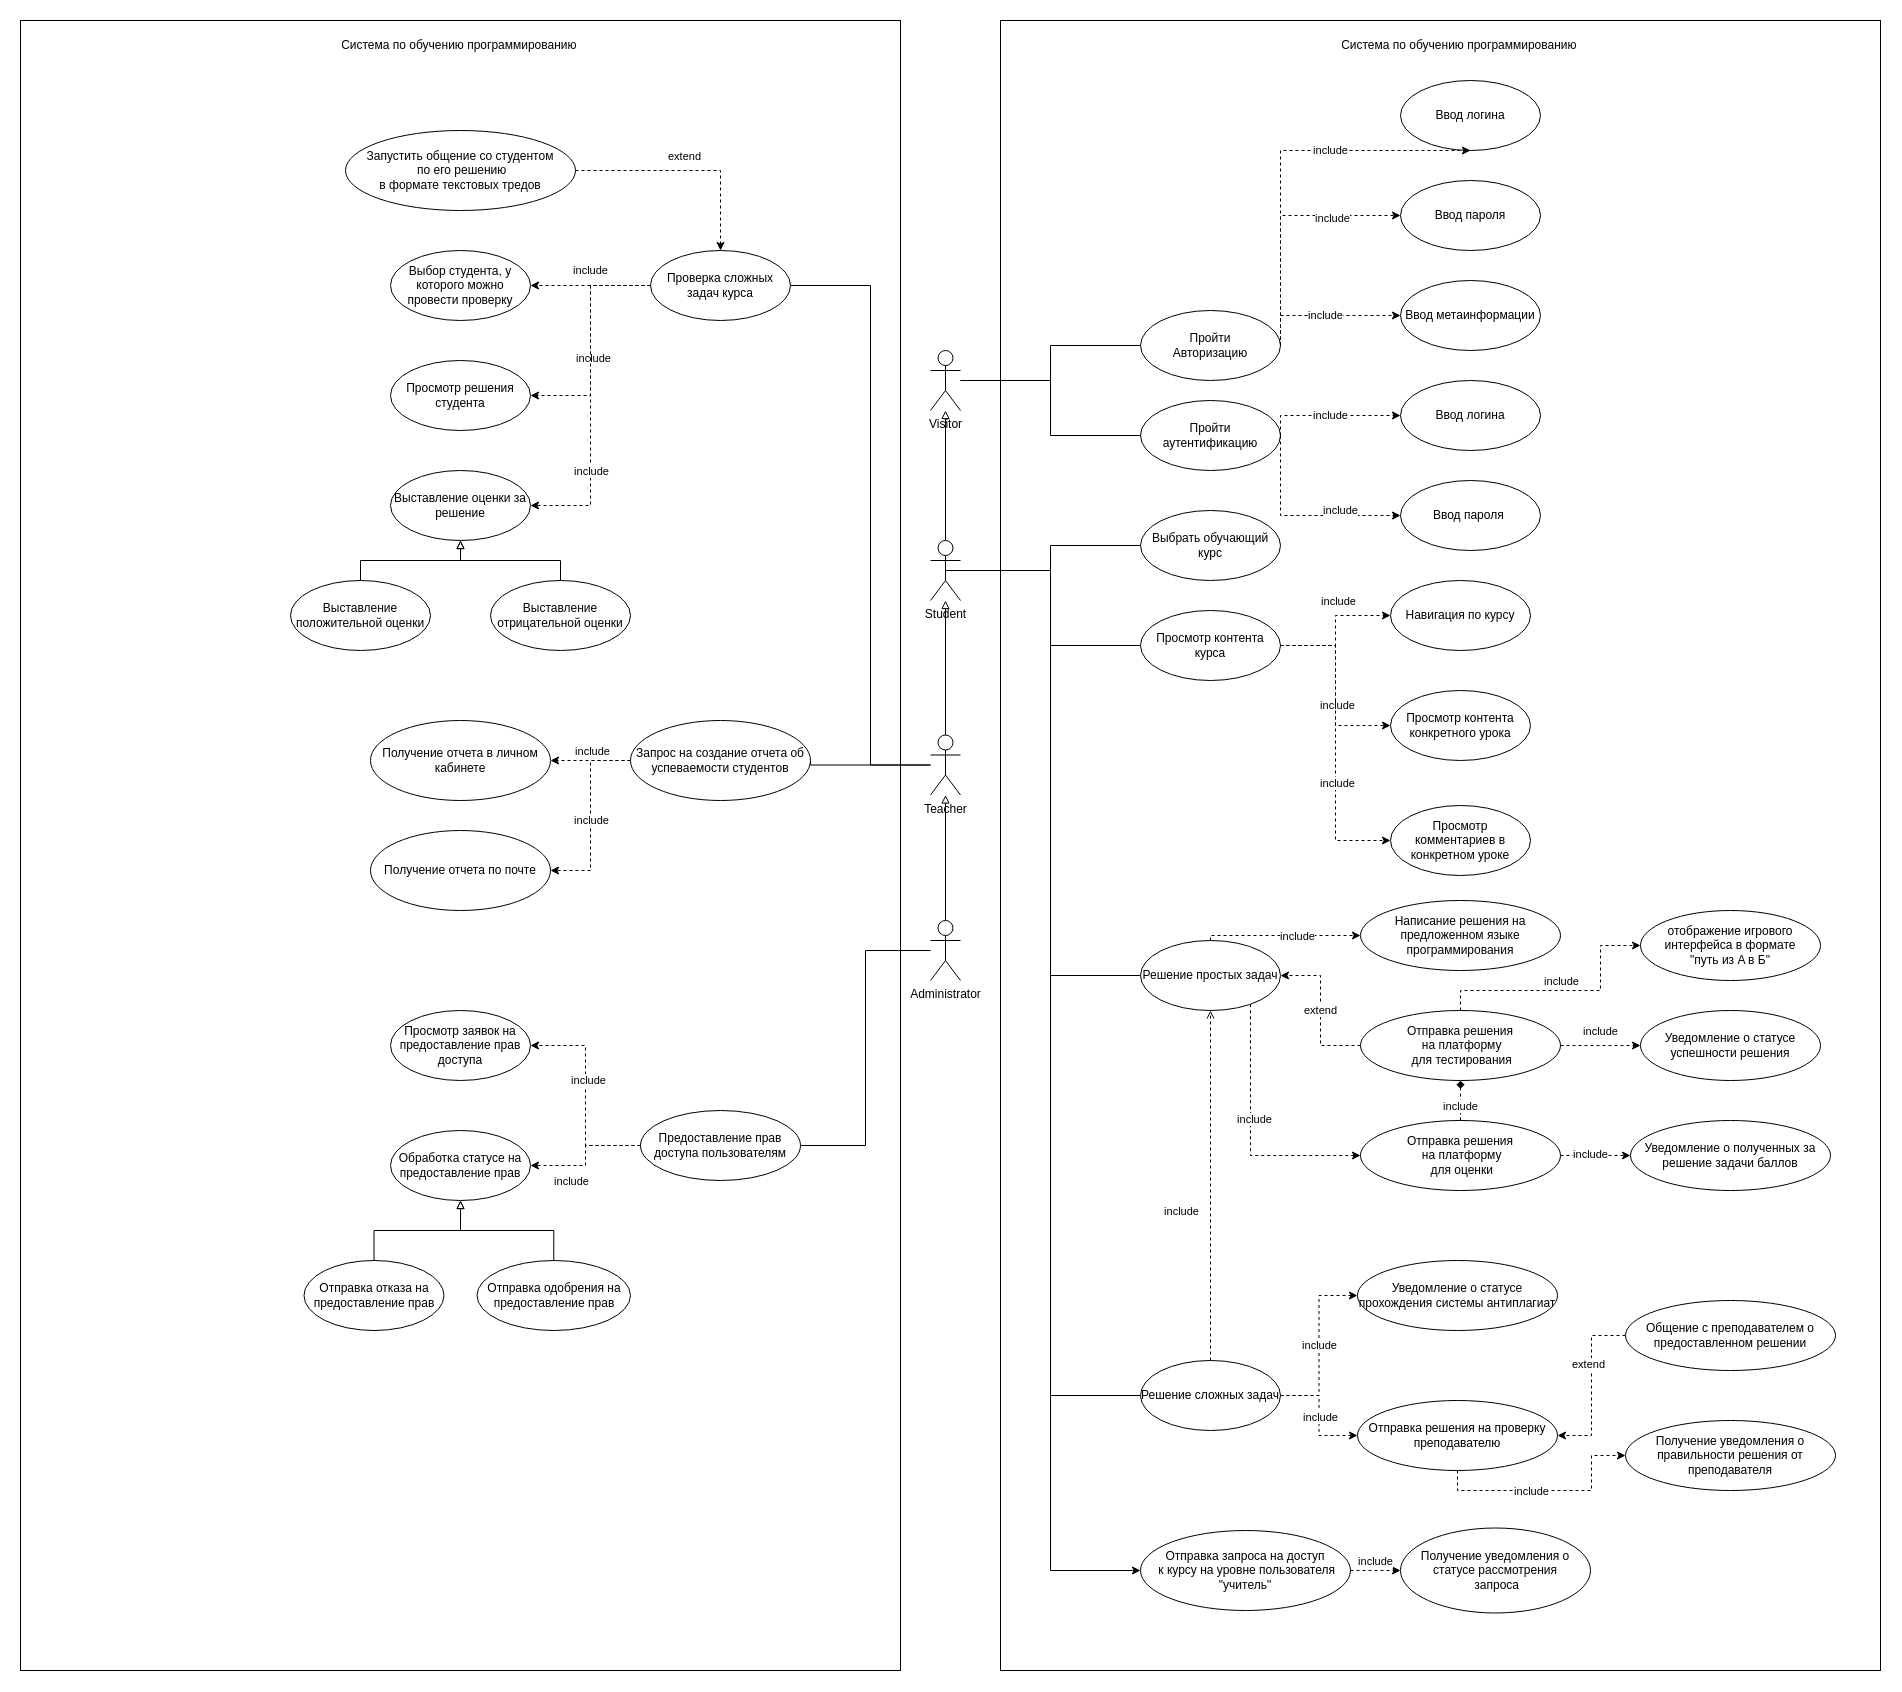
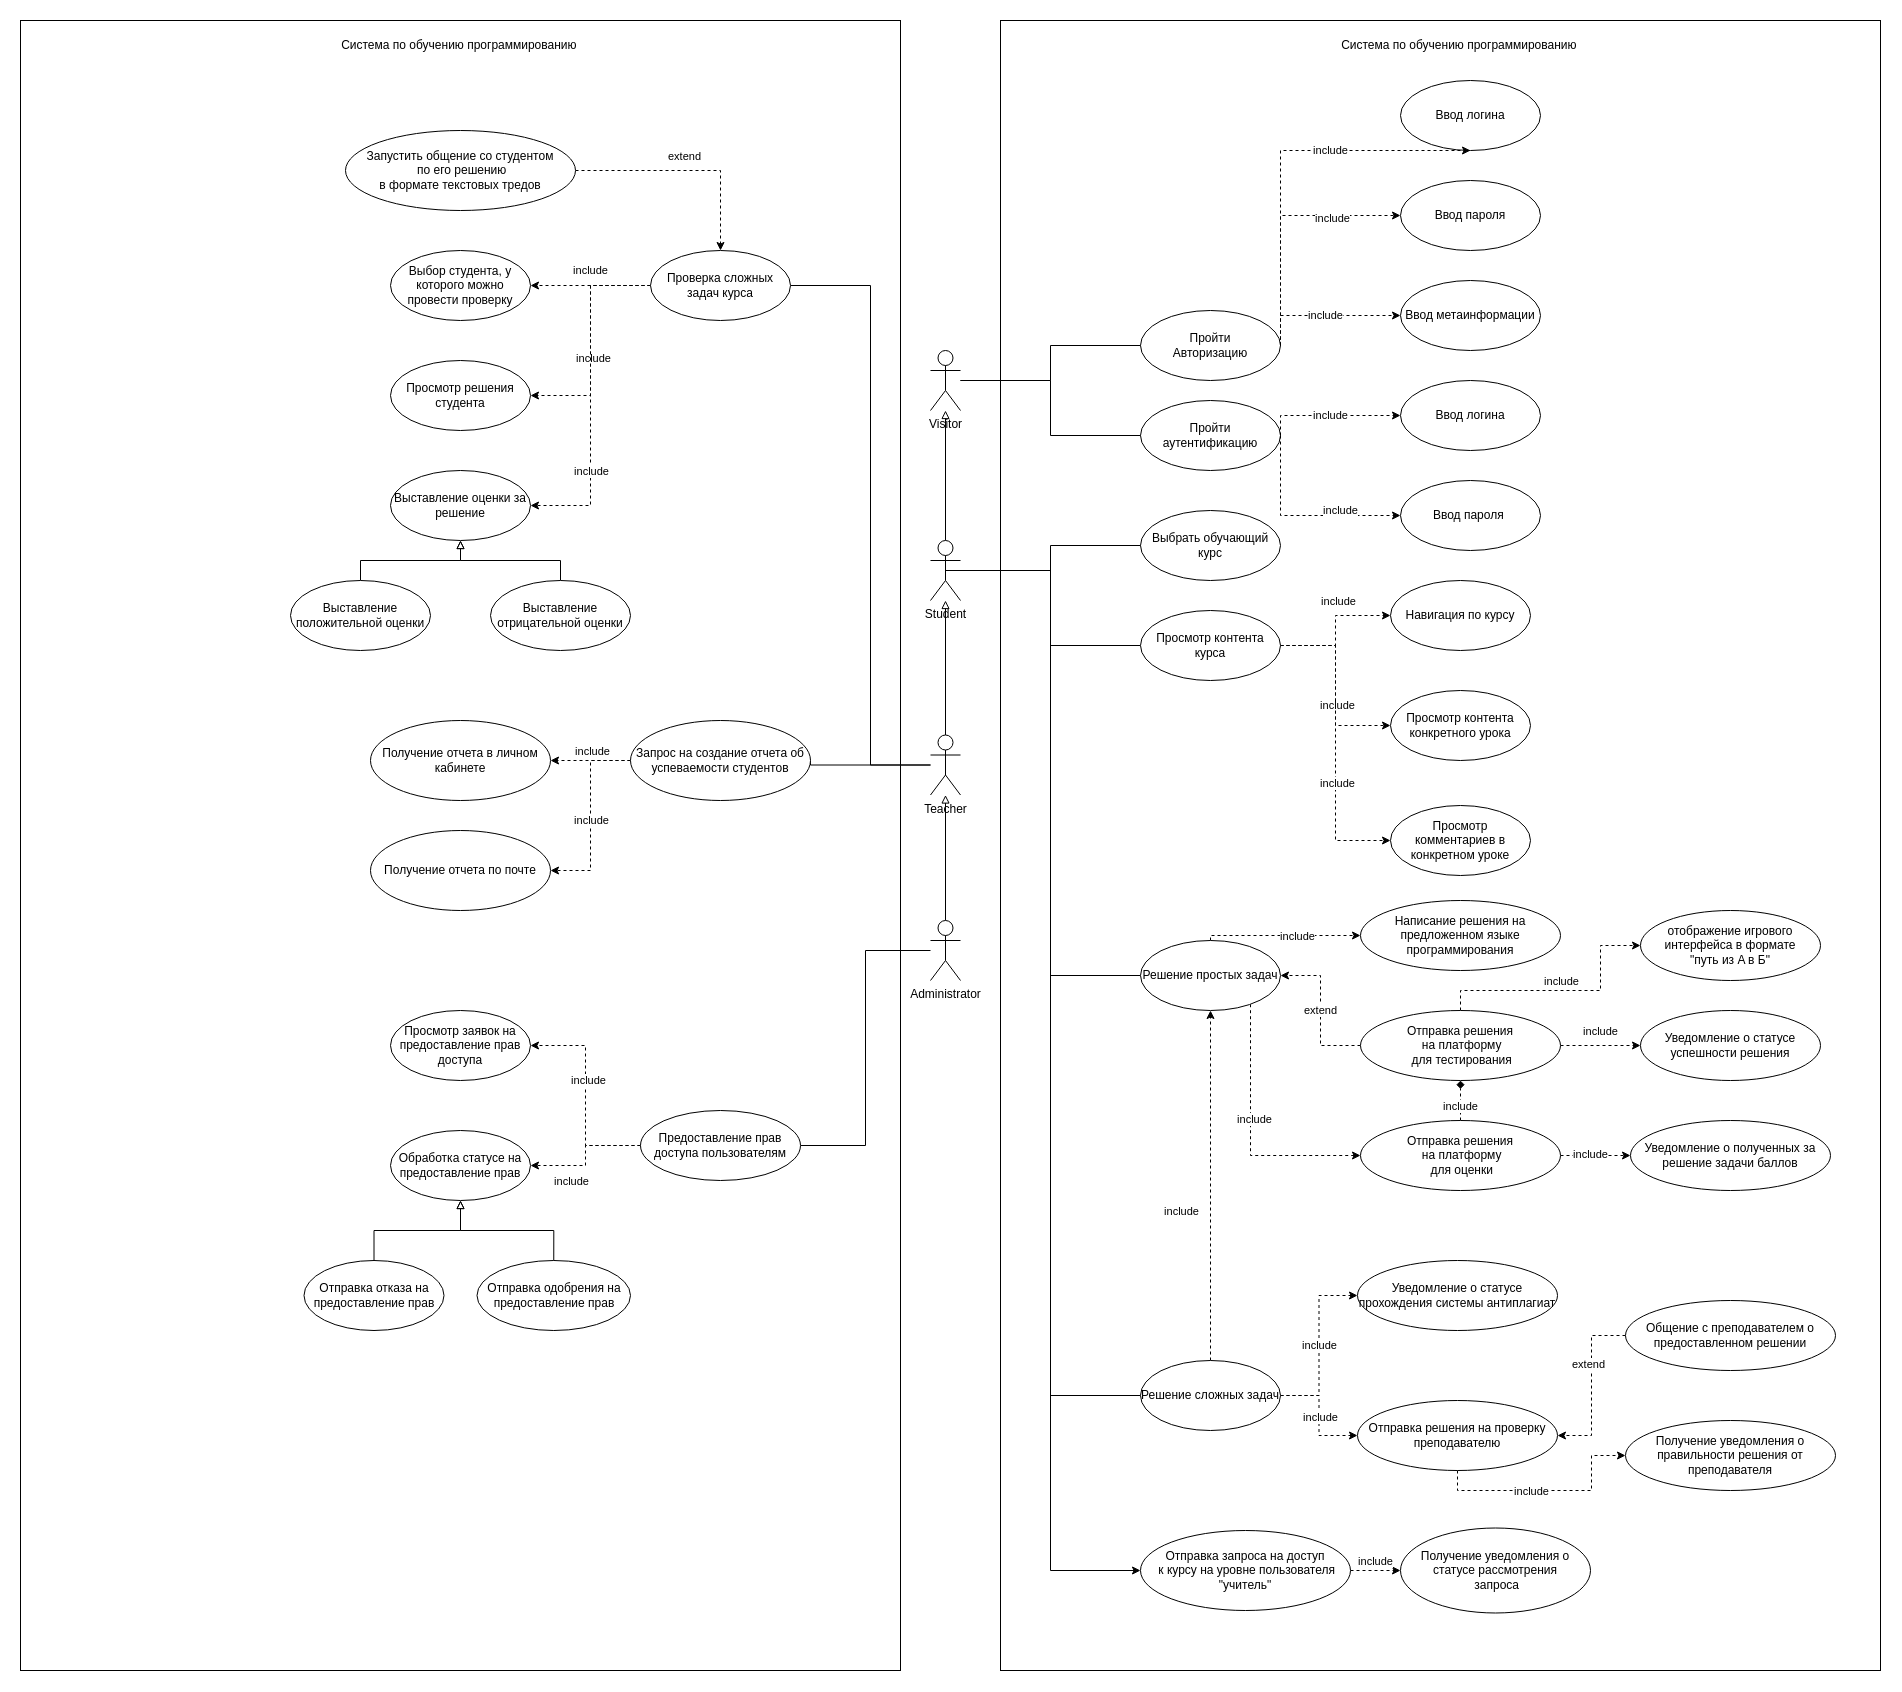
(1211, 1016) -> (1211, 1018)
